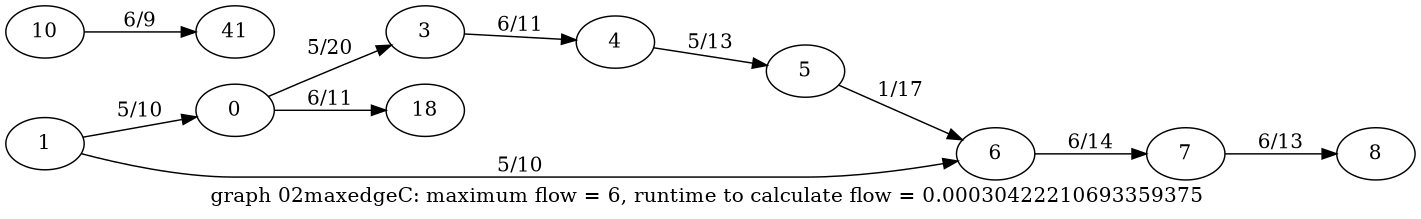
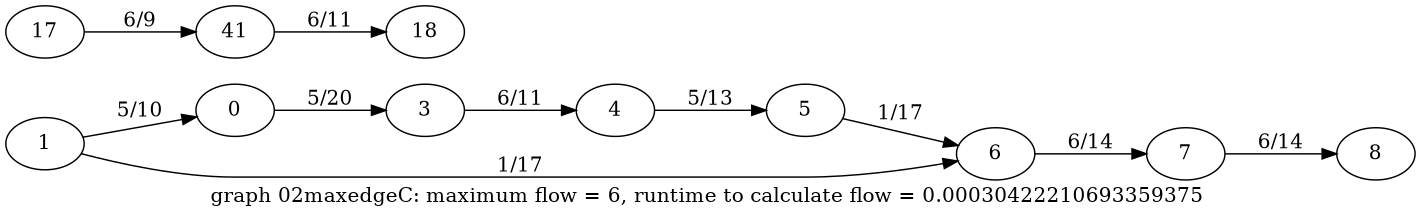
(45, 32) -> (45, 32)
(323, 110) -> (323, 32)
(1281, 143) -> (1281, 143)
(520, 166) -> (520, 166)
